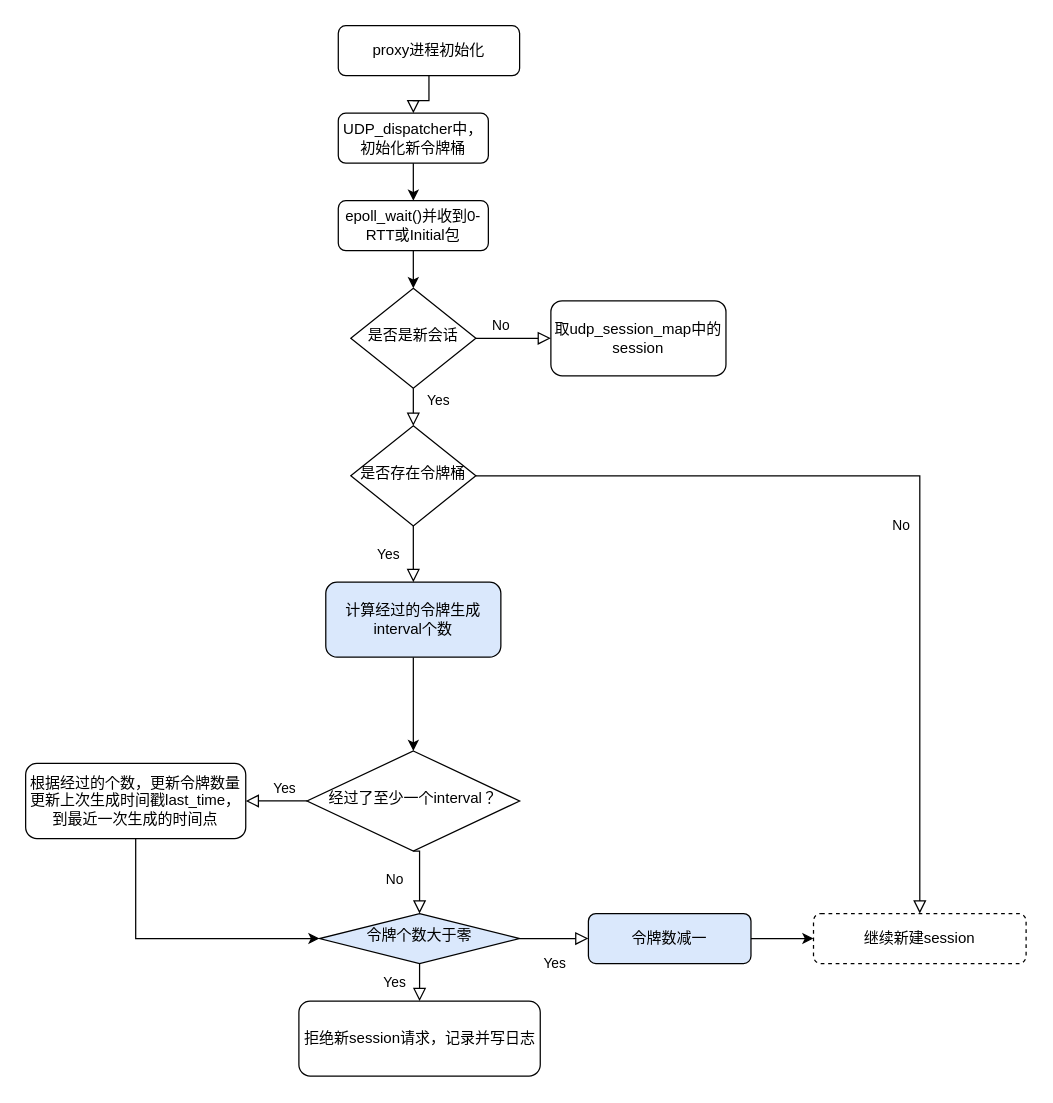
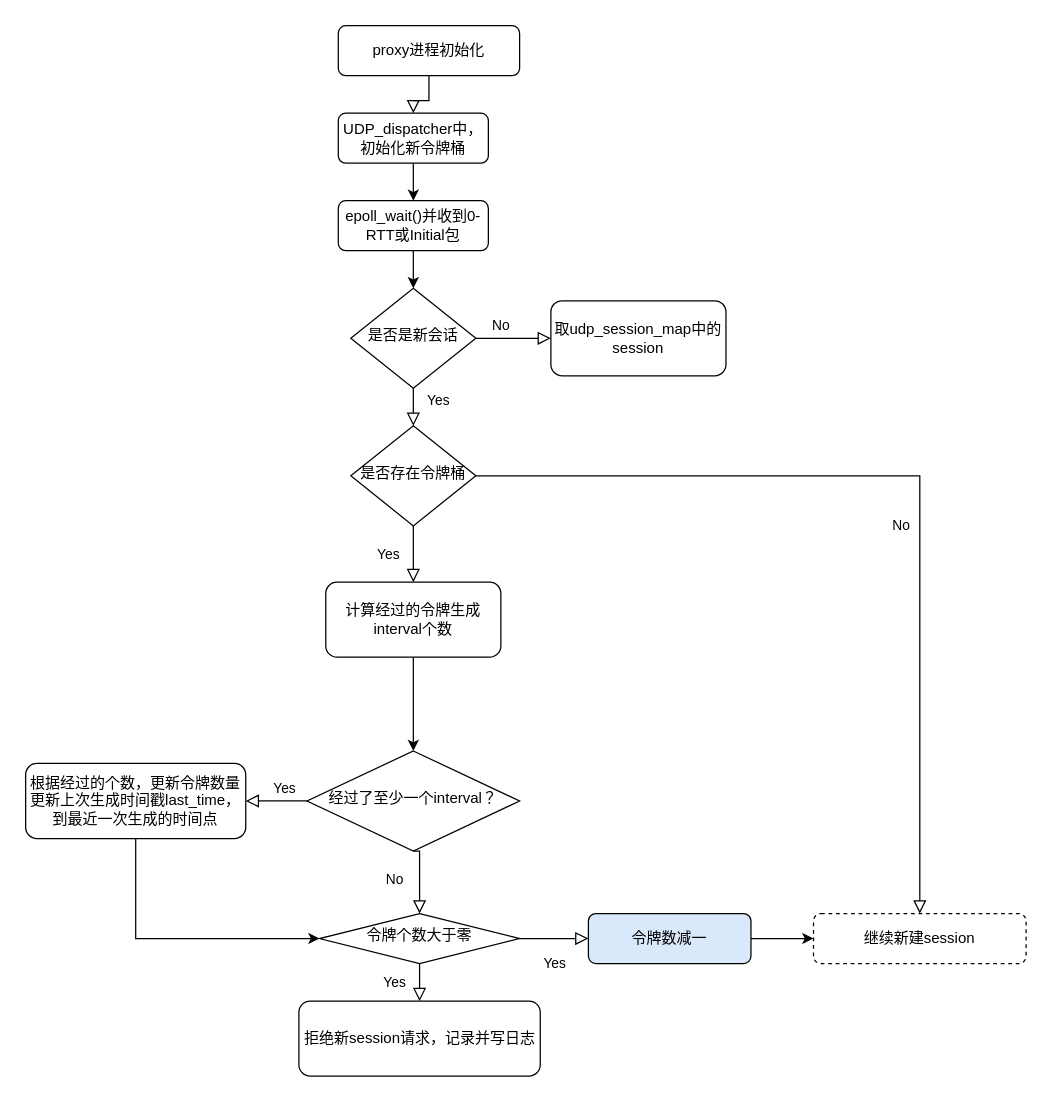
(413, 619) -> (413, 619)
(419, 938) -> (419, 938)
